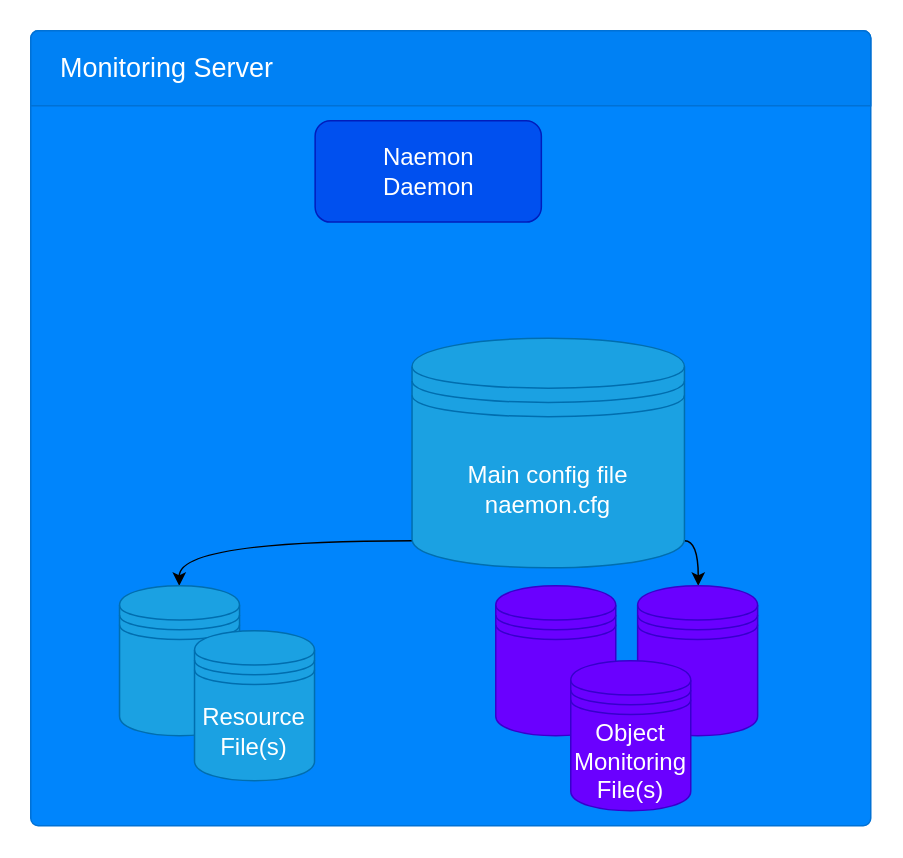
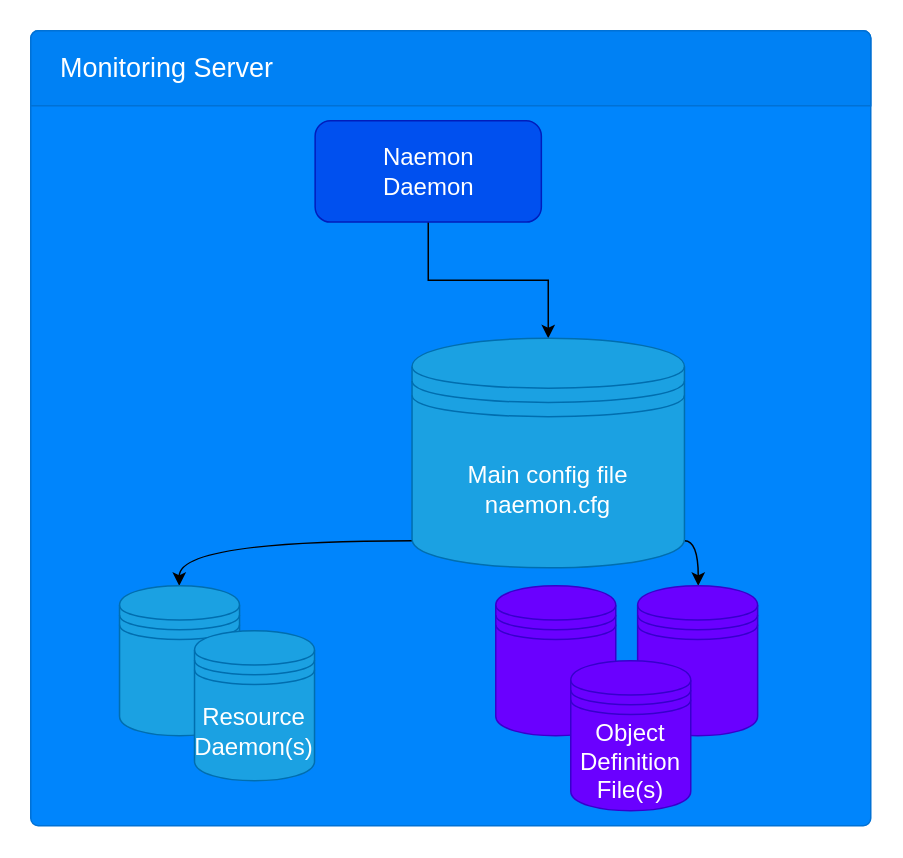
none -> (483, 280)
(254, 731) -> (254, 731)
(631, 761) -> (631, 761)
